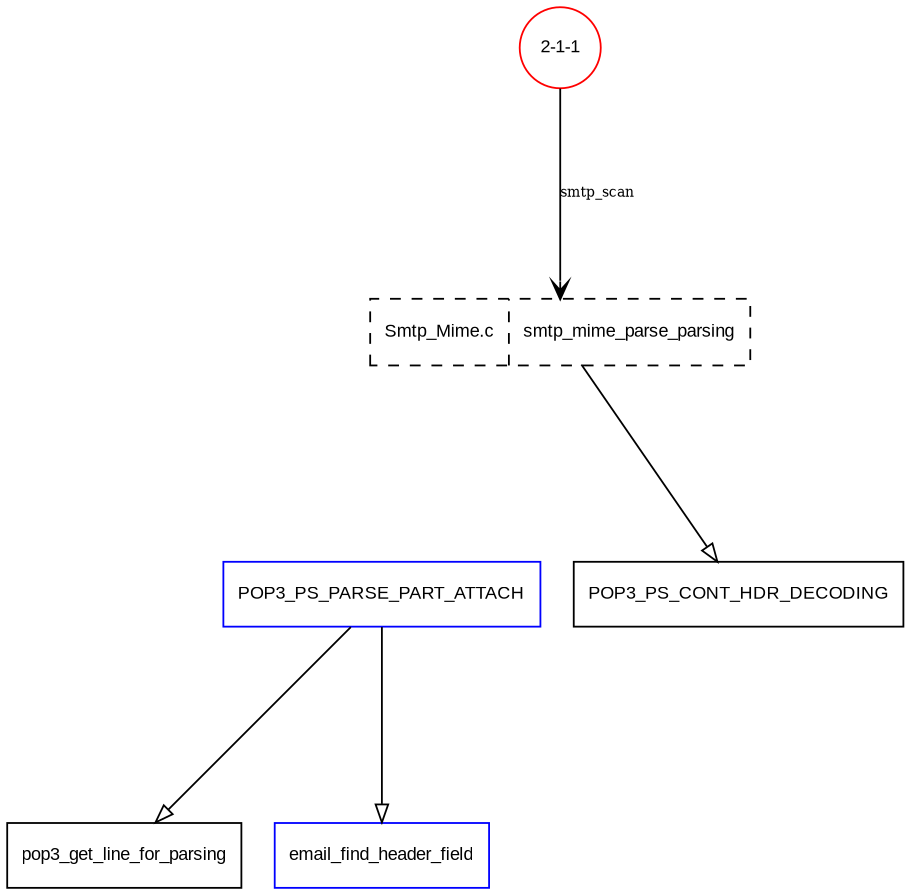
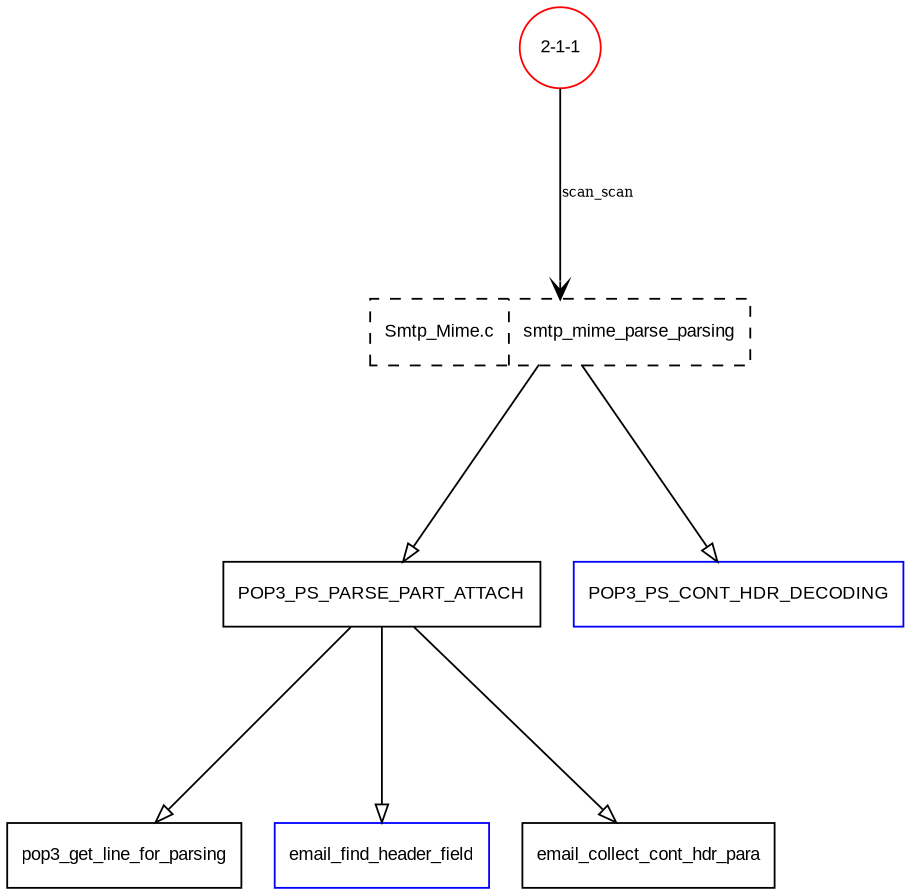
(598, 193) -> (598, 193)
none -> (476, 456)
(382, 594) -> (382, 594)
(739, 594) -> (739, 594)
none -> (648, 855)
